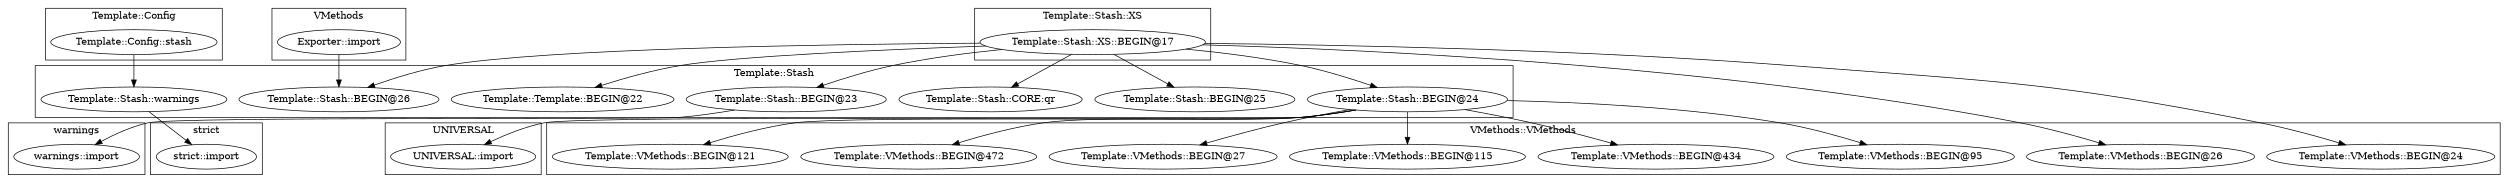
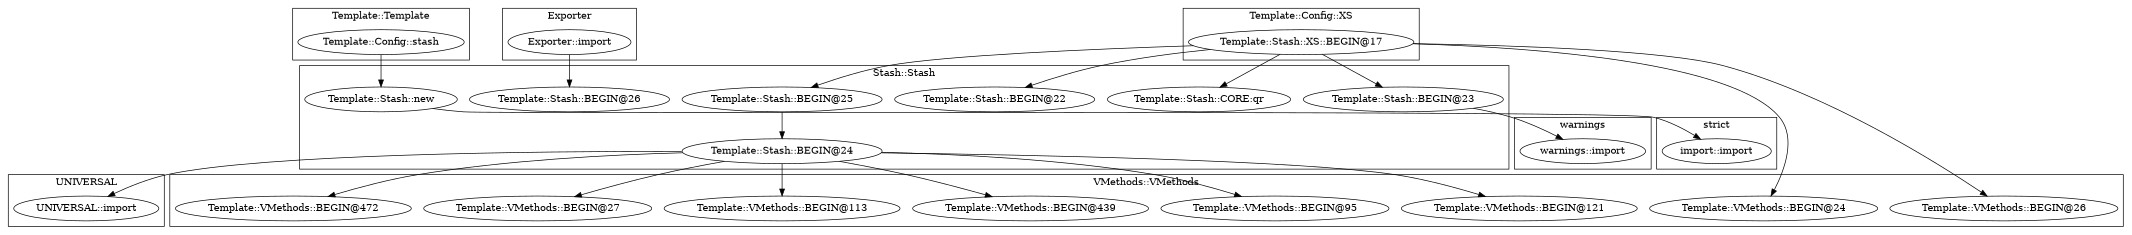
(134, 16) -> (381, 16)
(339, 16) -> (569, 16)
(1093, 16) -> (1301, 16)
(676, 49) -> none
(1275, 61) -> (782, 122)
(774, 74) -> (904, 74)
(134, 99) -> (381, 99)
(563, 99) -> (995, 99)
(206, 157) -> (1717, 151)
(1407, 157) -> (782, 208)
(1656, 157) -> (1031, 208)
